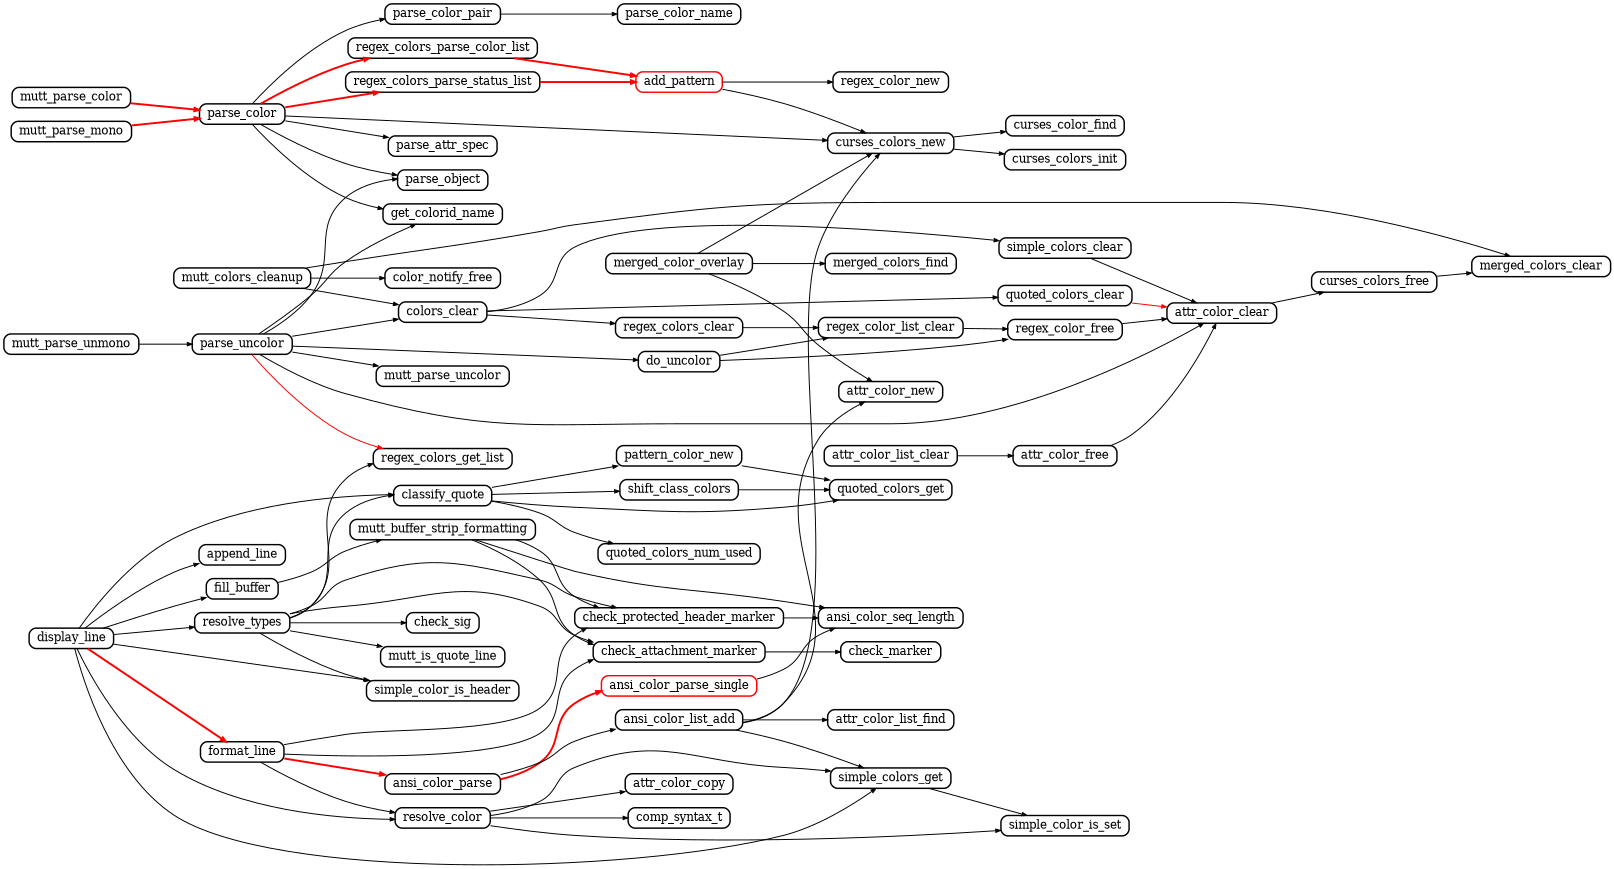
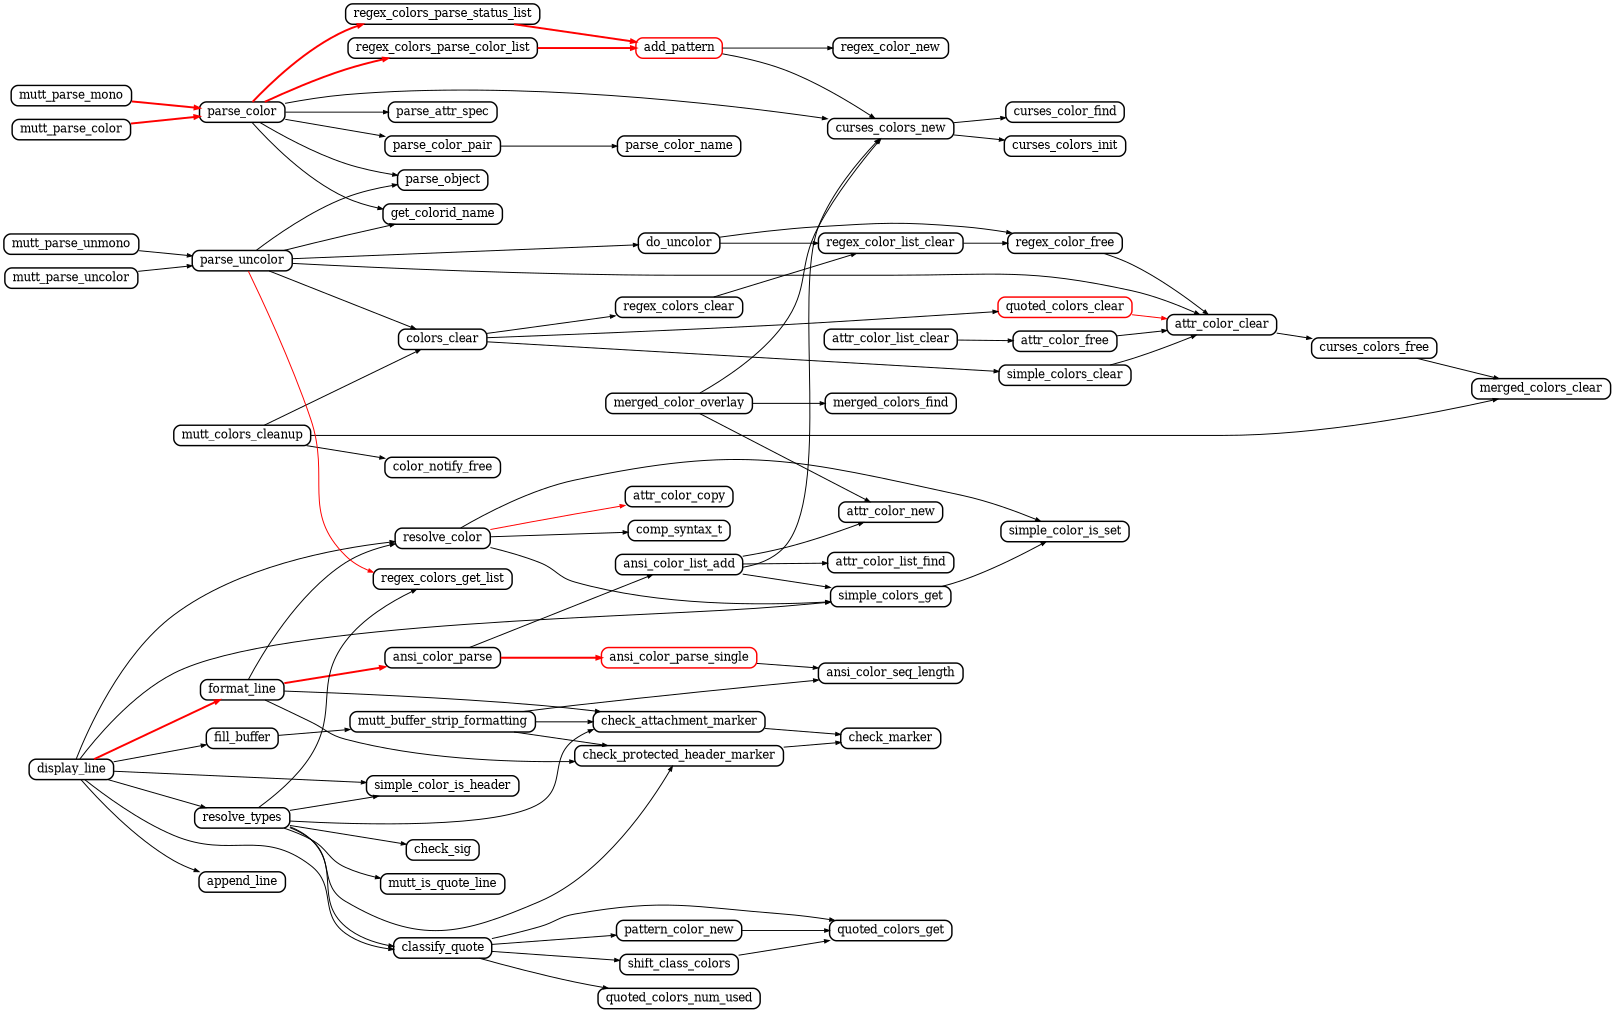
(1065, 296) -> (1065, 307)
(333, 359) -> (163, 269)
(798, 618) -> (810, 745)
(555, 802) -> (555, 518)
